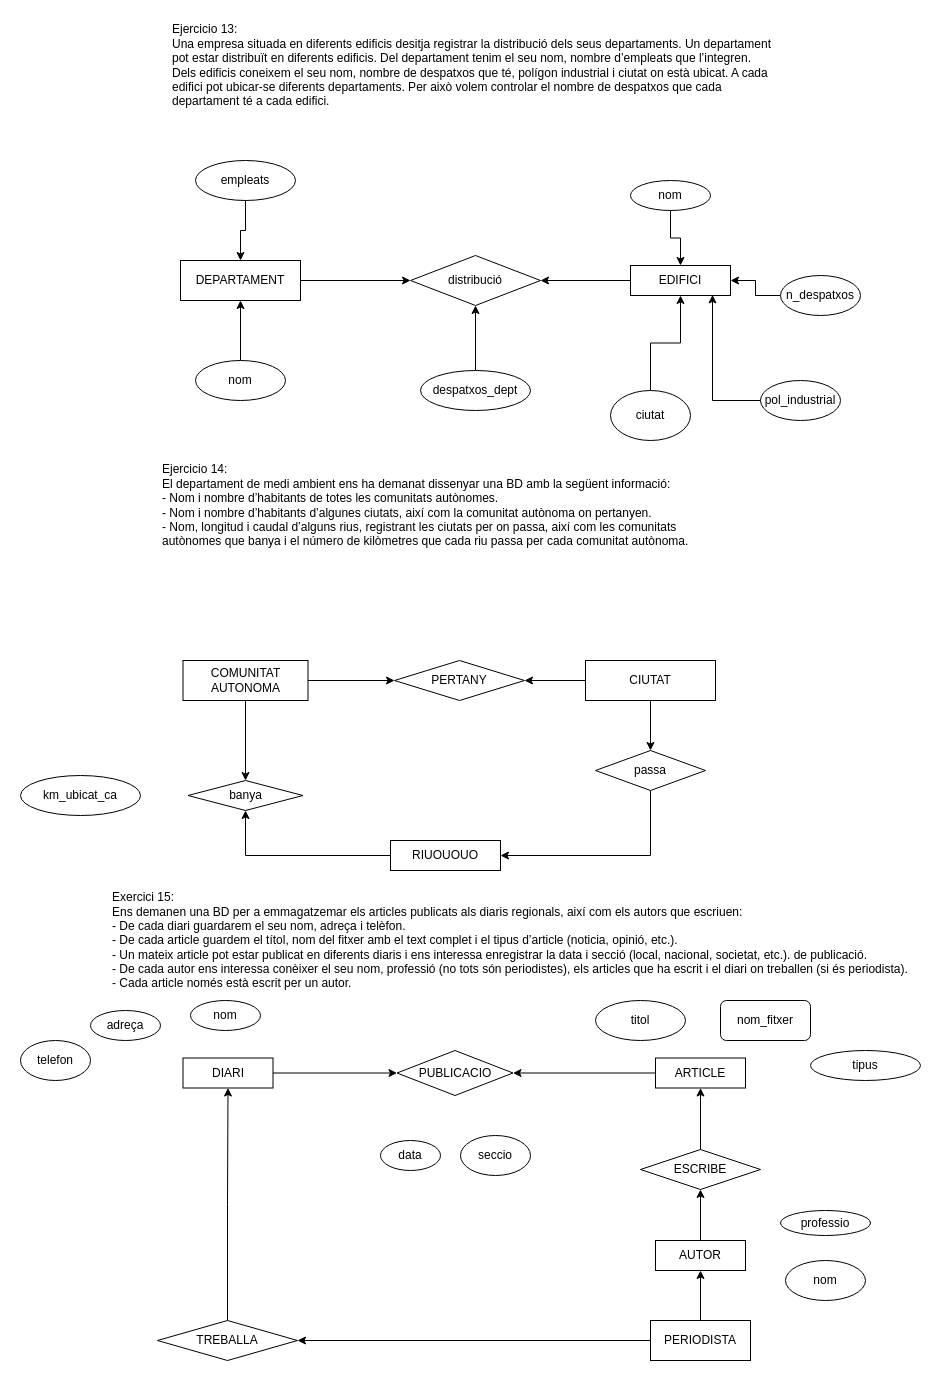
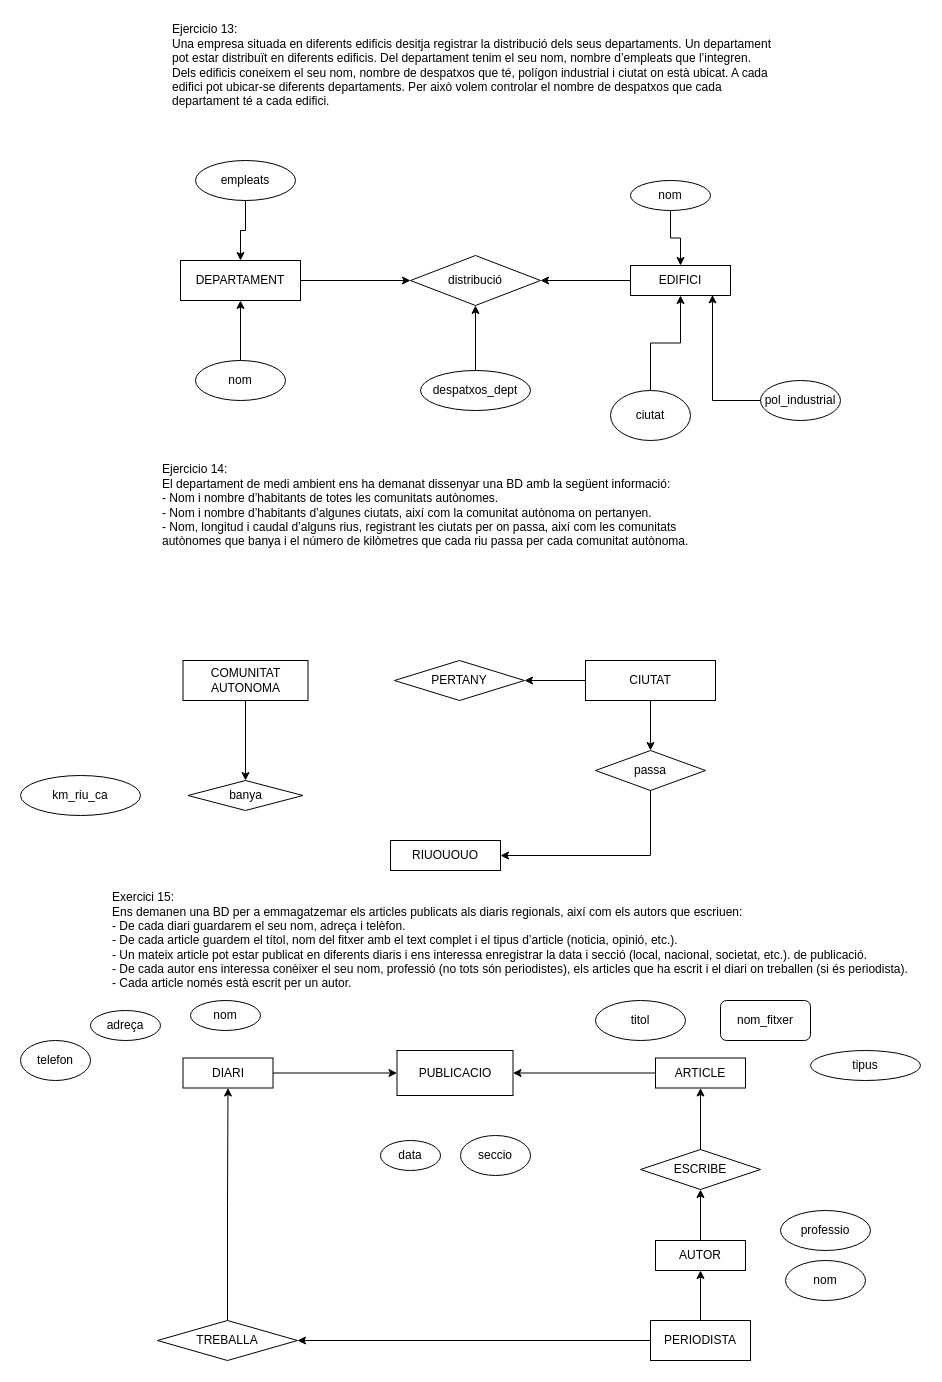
(756, 292) -> none
(821, 296) -> none
(348, 681) -> none
(81, 796) -> (81, 796)
(300, 856) -> none
(455, 1073) -> (455, 1073)
(826, 1223) -> (826, 1231)
